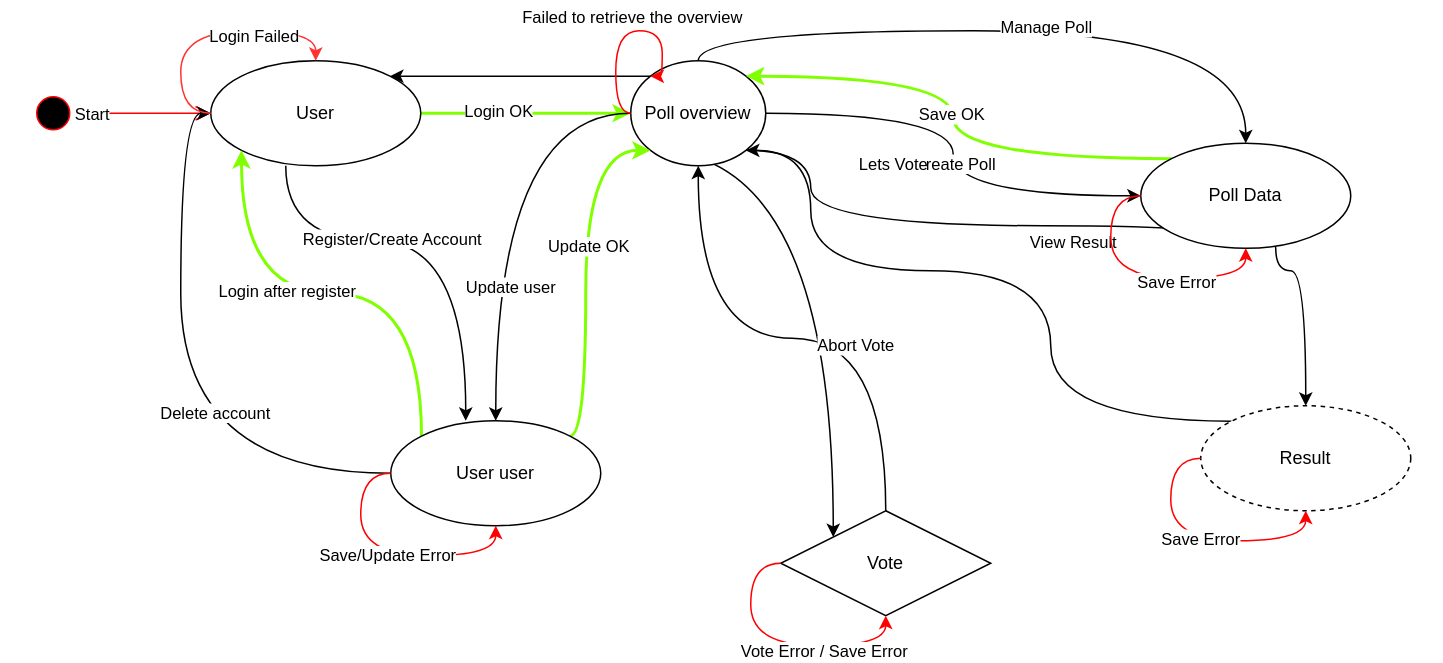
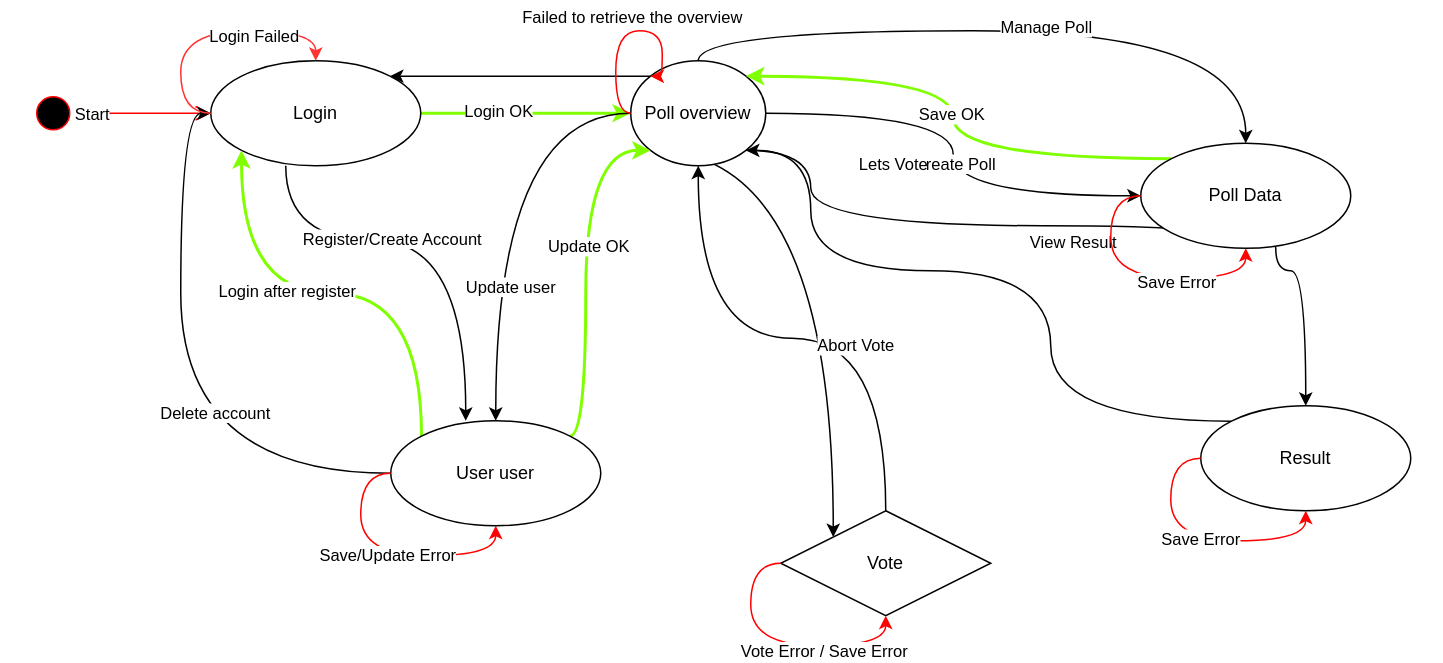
(316, 113) -> (316, 113)
(1306, 458) -> (1306, 458)
